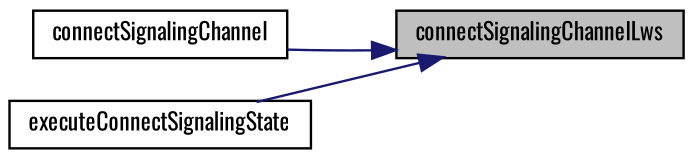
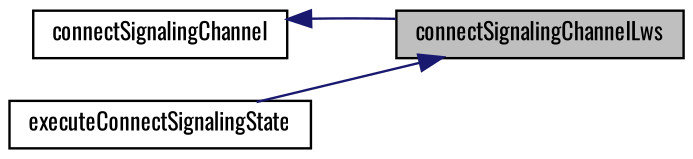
(329, 50) -> (354, 18)
